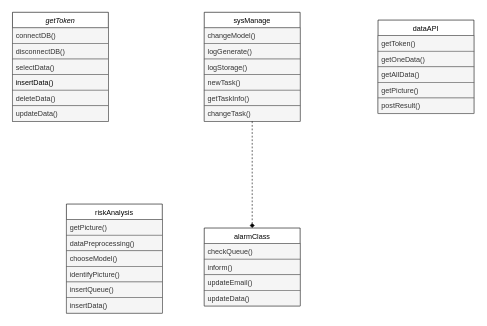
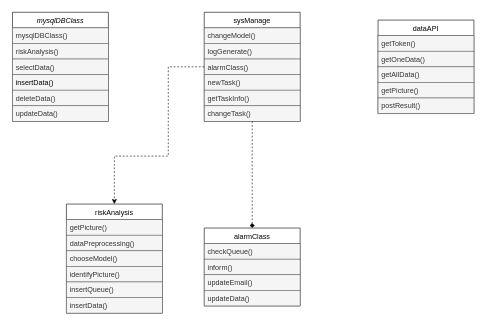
(60, 20) -> (60, 20)
(38, 36) -> (42, 36)
(43, 52) -> (41, 52)
(231, 67) -> (230, 67)
none -> (114, 177)
